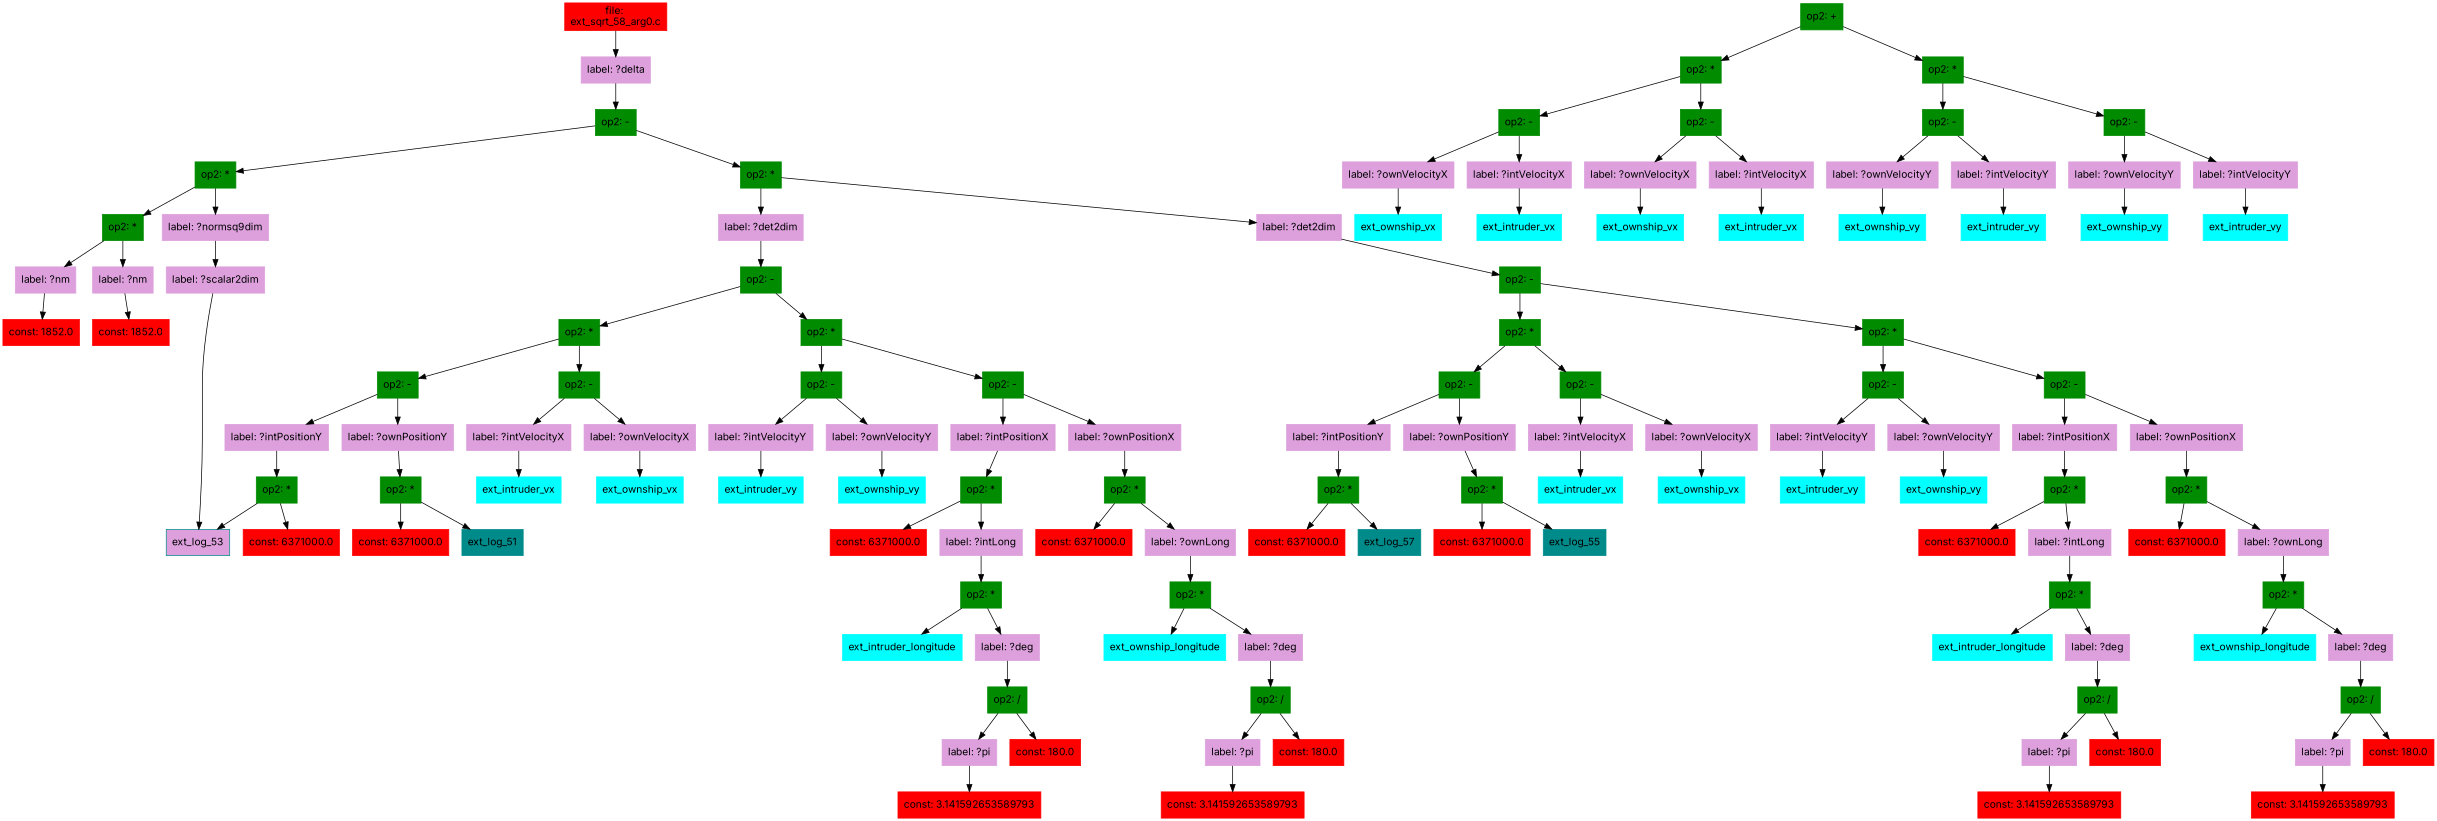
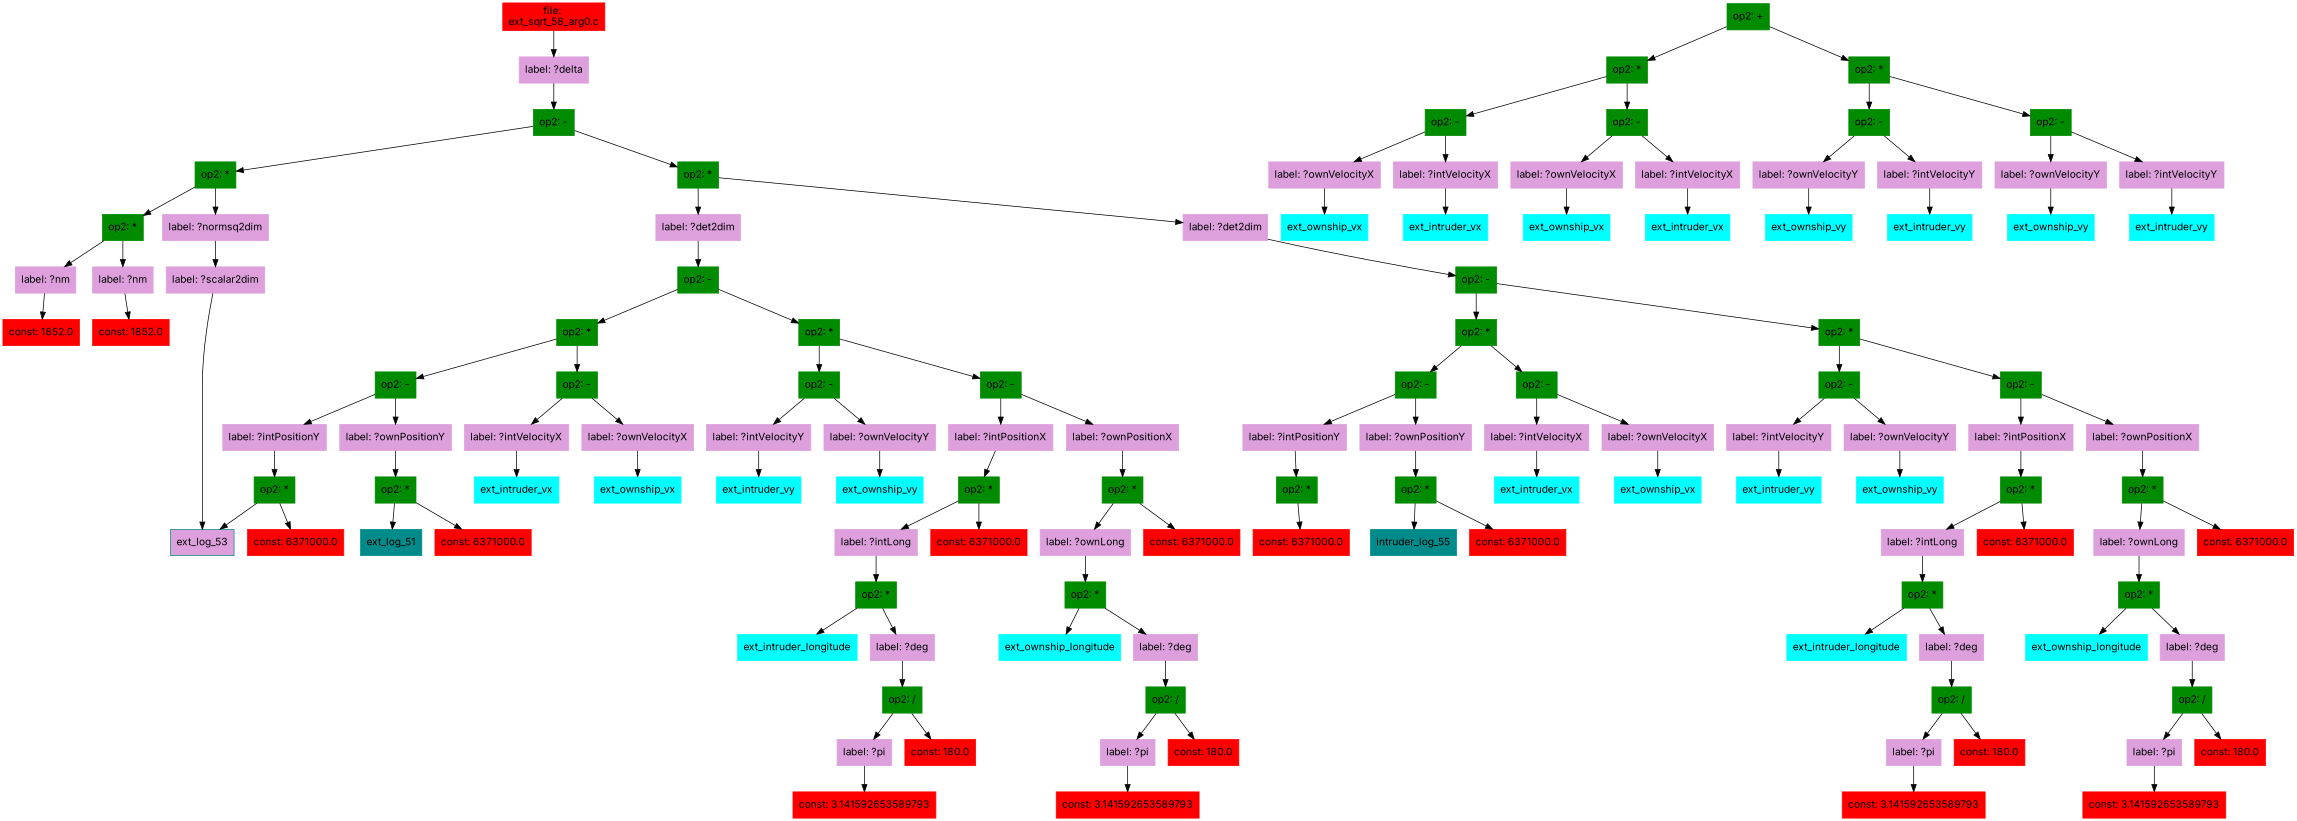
(215, 228) -> (215, 228)
(1389, 542) -> none
(1575, 542) -> (1413, 542)
